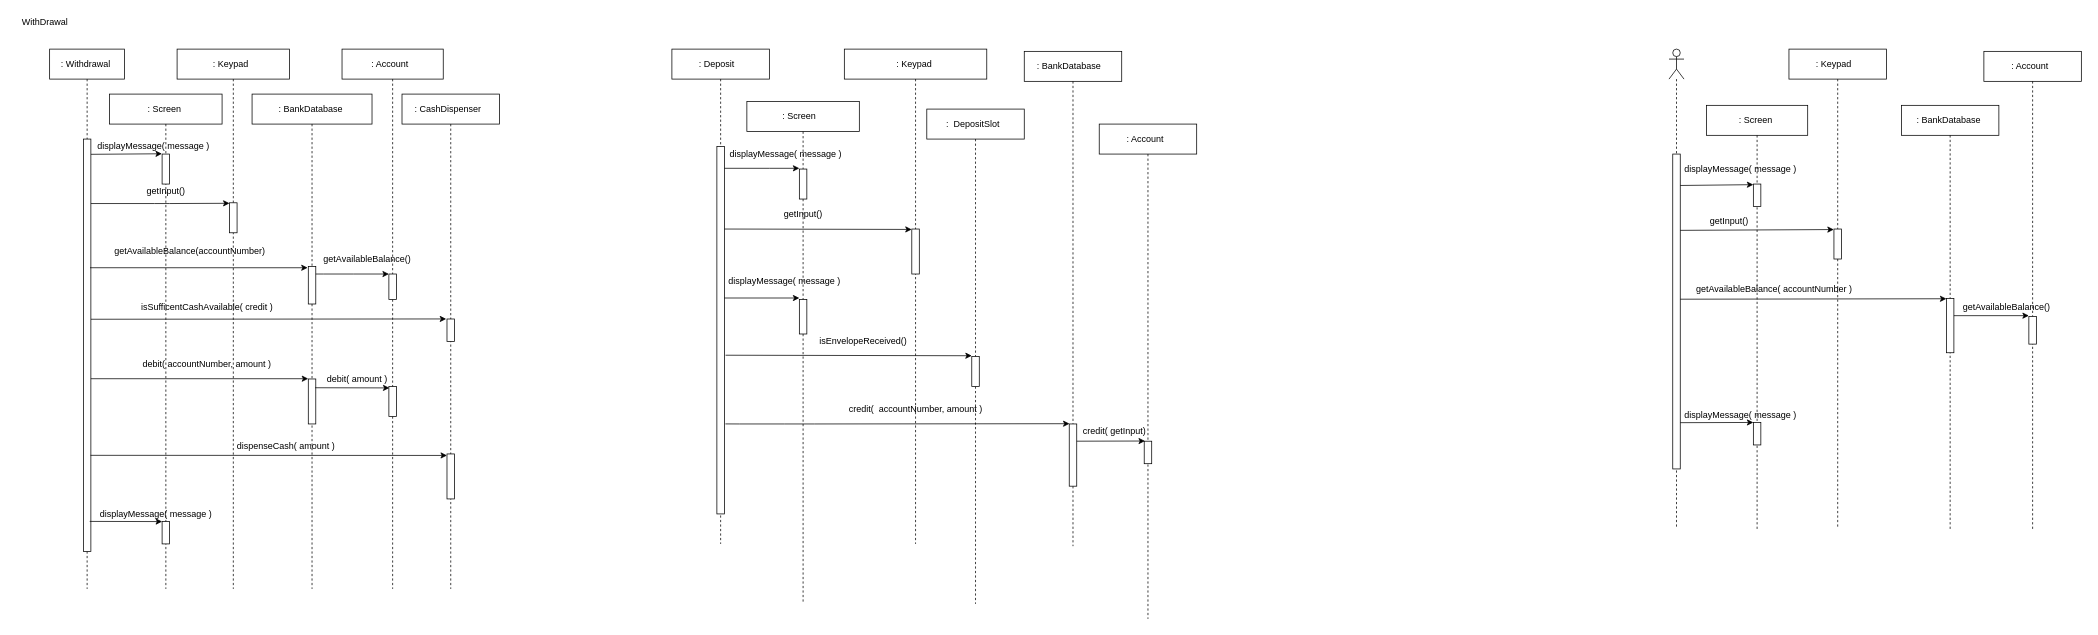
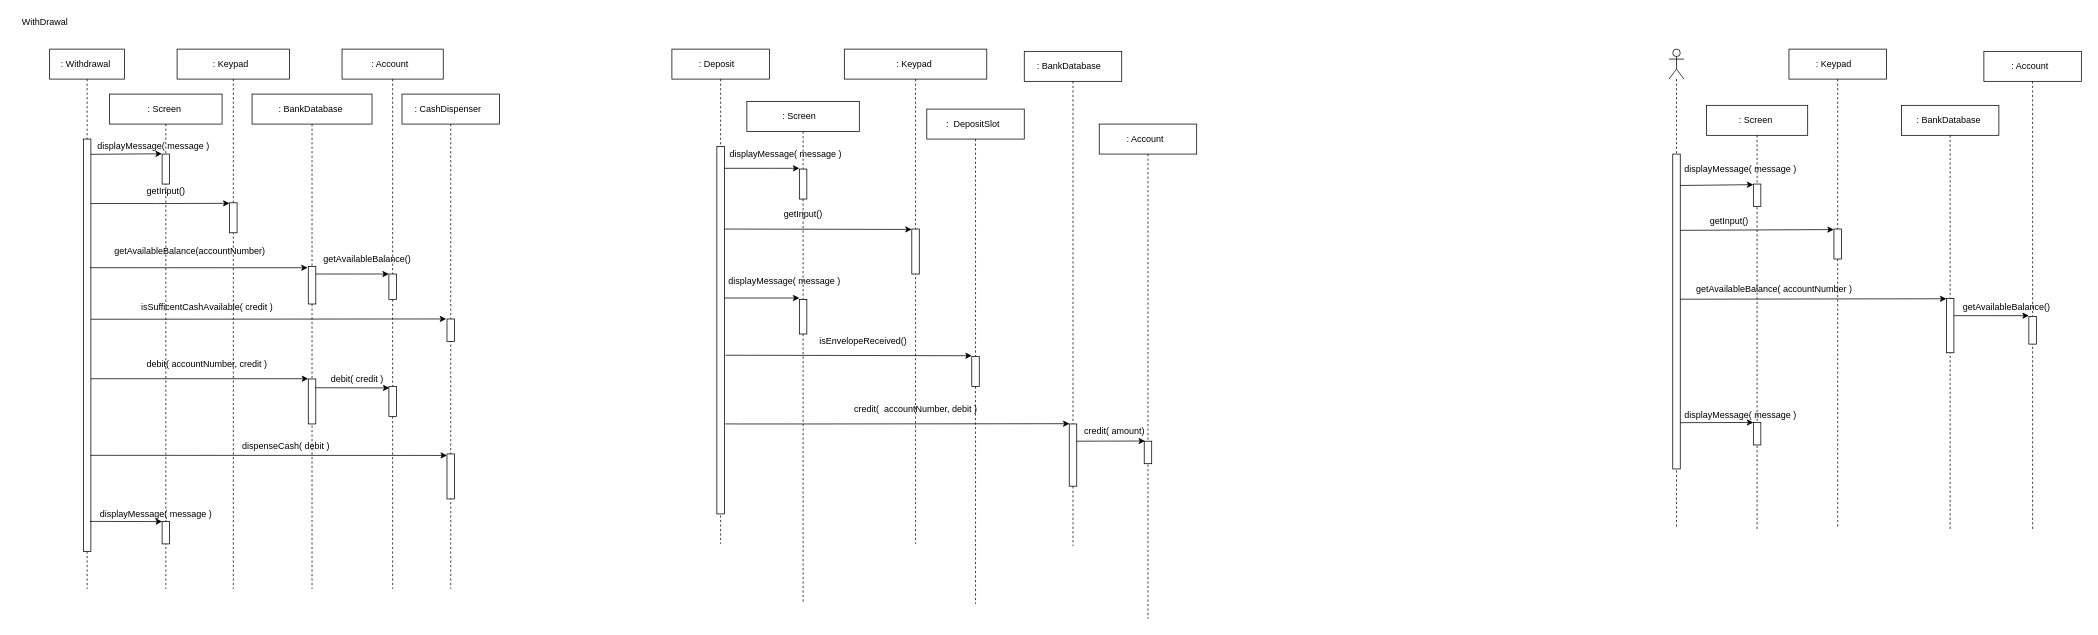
(161, 364) -> (161, 364)
(357, 379) -> (357, 379)
(916, 409) -> (916, 409)
(1085, 432) -> (1085, 432)
(286, 447) -> (286, 447)
